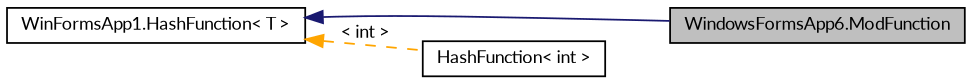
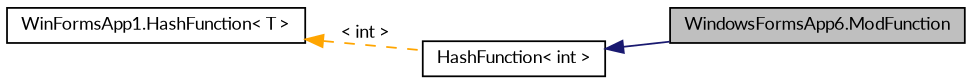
(496, 17) -> (647, 44)
